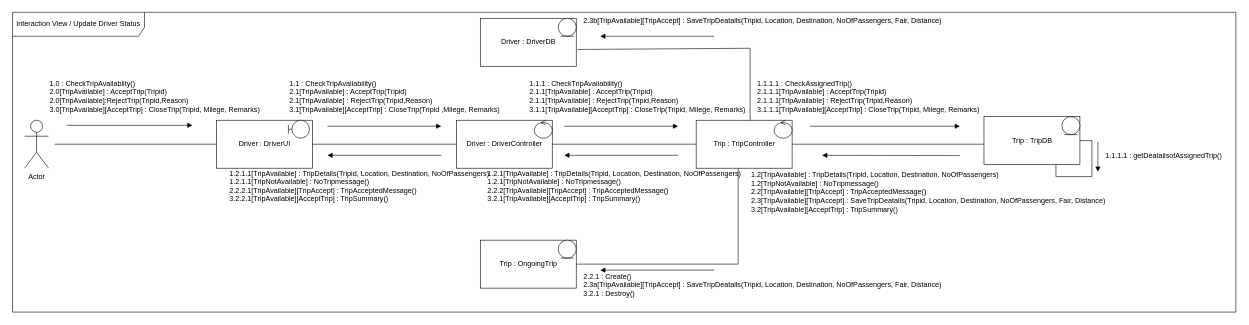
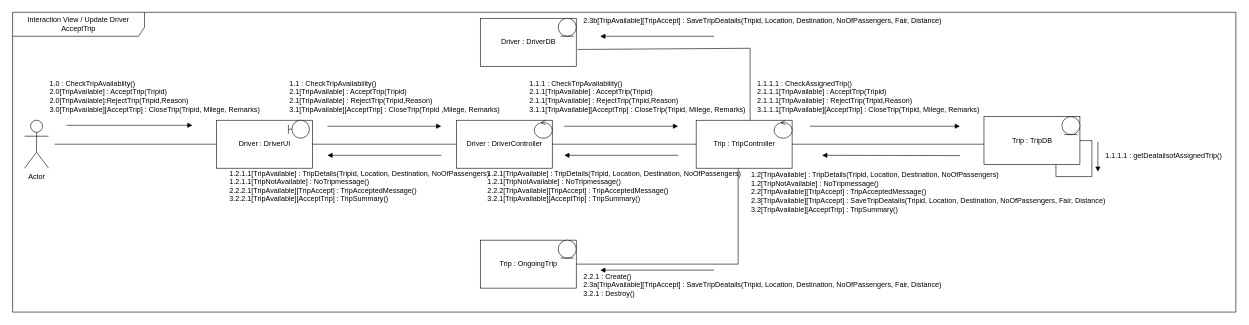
(78, 24) -> (78, 24)
